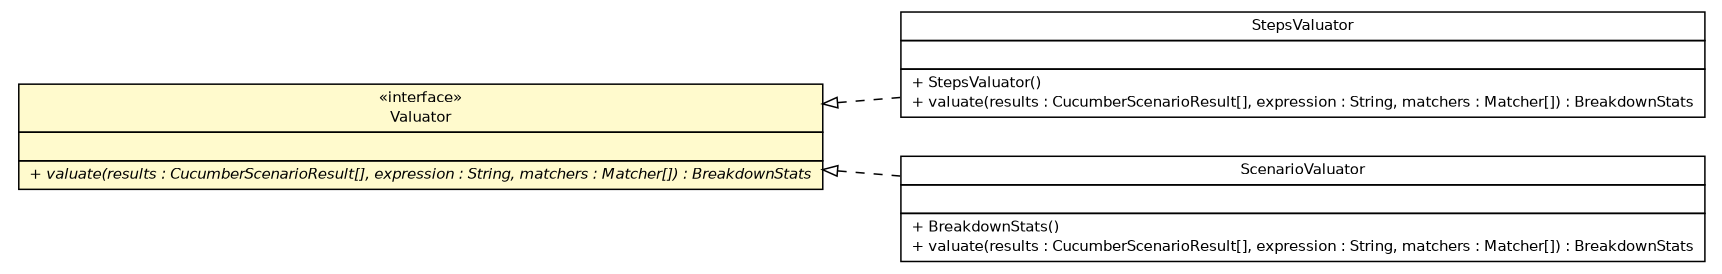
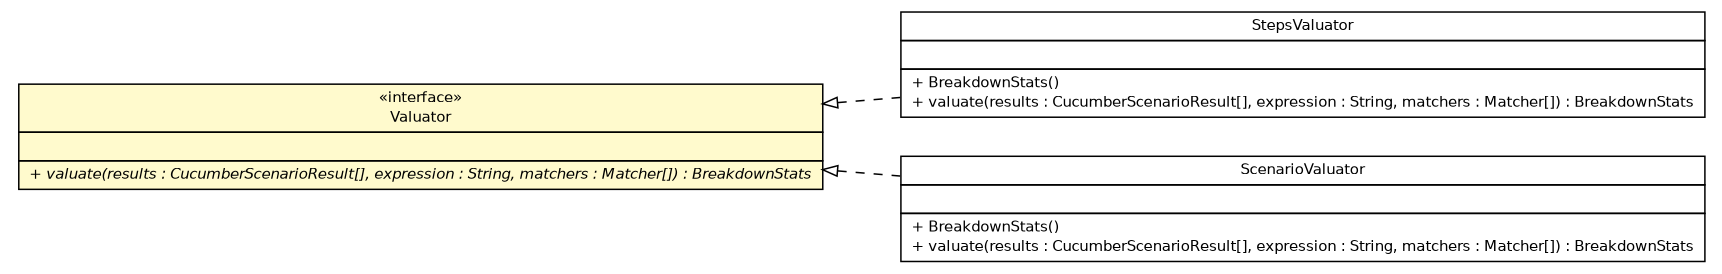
(977, 83) -> (986, 83)
